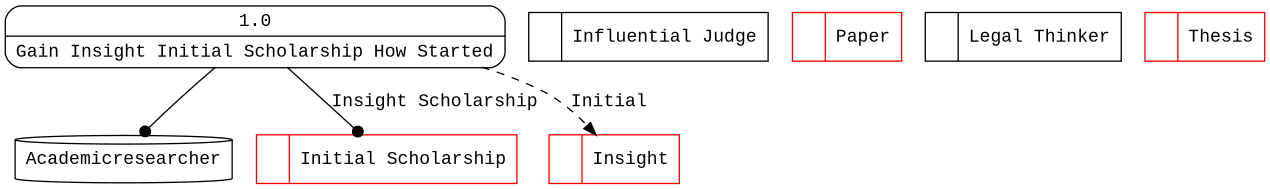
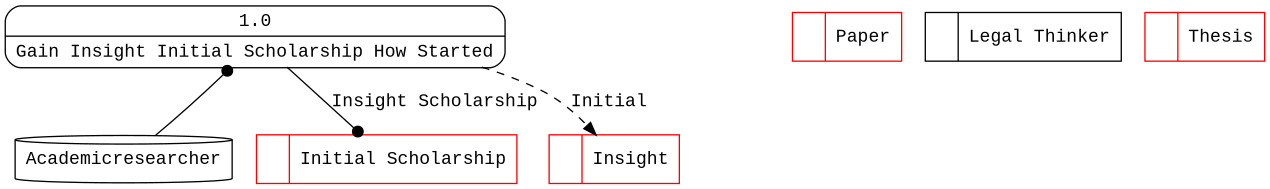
(648, 37) -> none
(182, 97) -> (190, 105)
